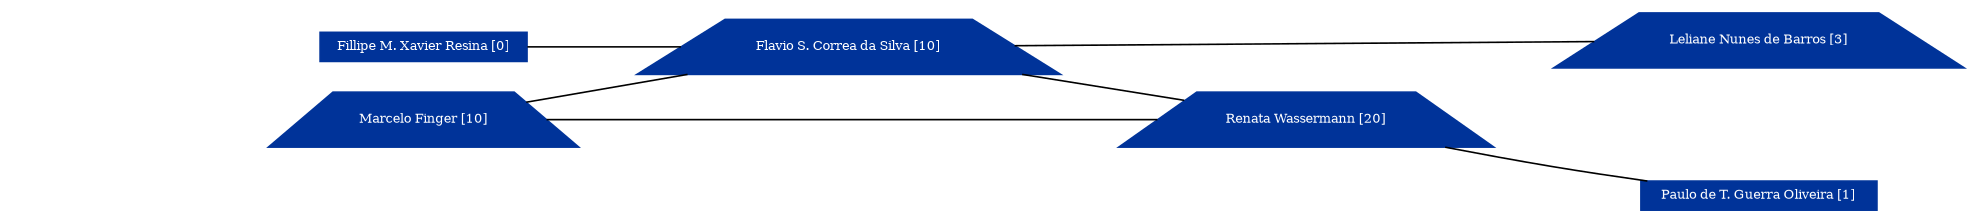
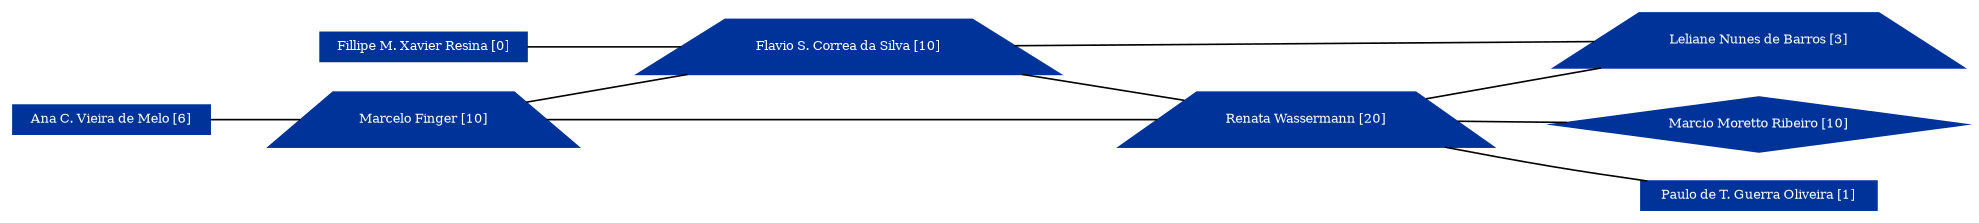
none -> (1514, 83)
none -> (112, 120)
none -> (1759, 124)
